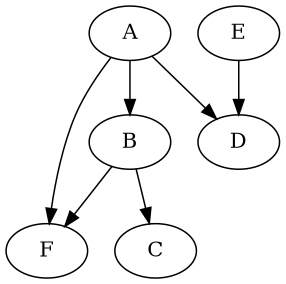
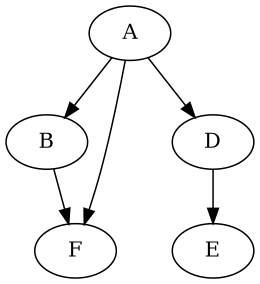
(239, 80) -> (213, 189)
(156, 251) -> none
